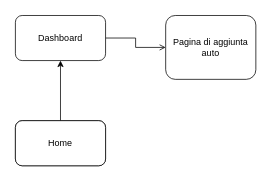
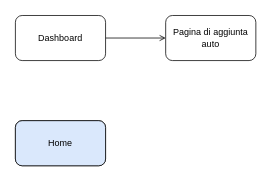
(210, 47) -> (210, 38)
(60, 93) -> none
(60, 143) -> (60, 143)
